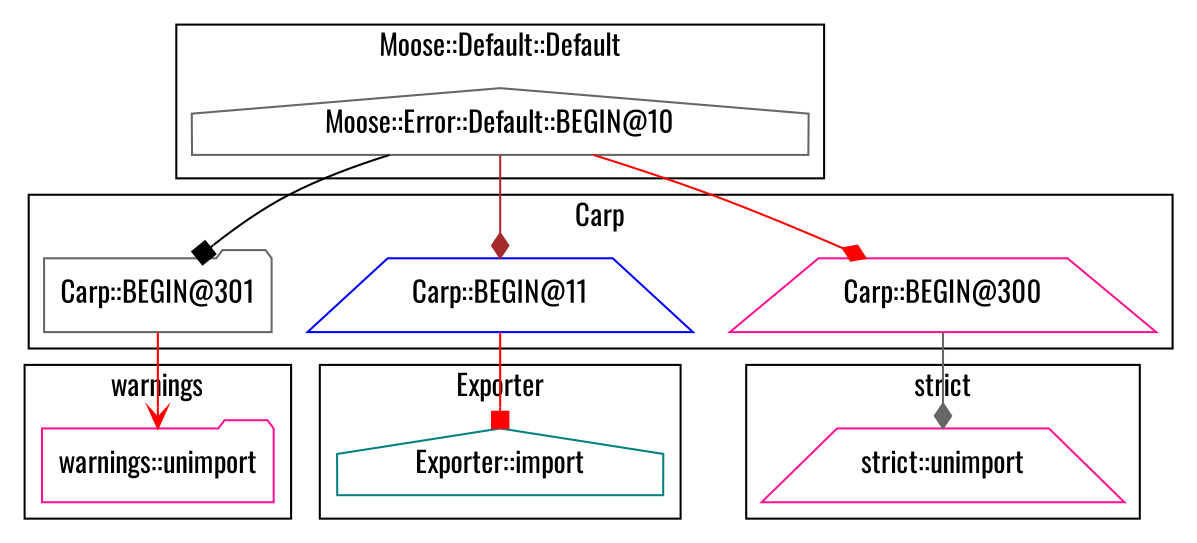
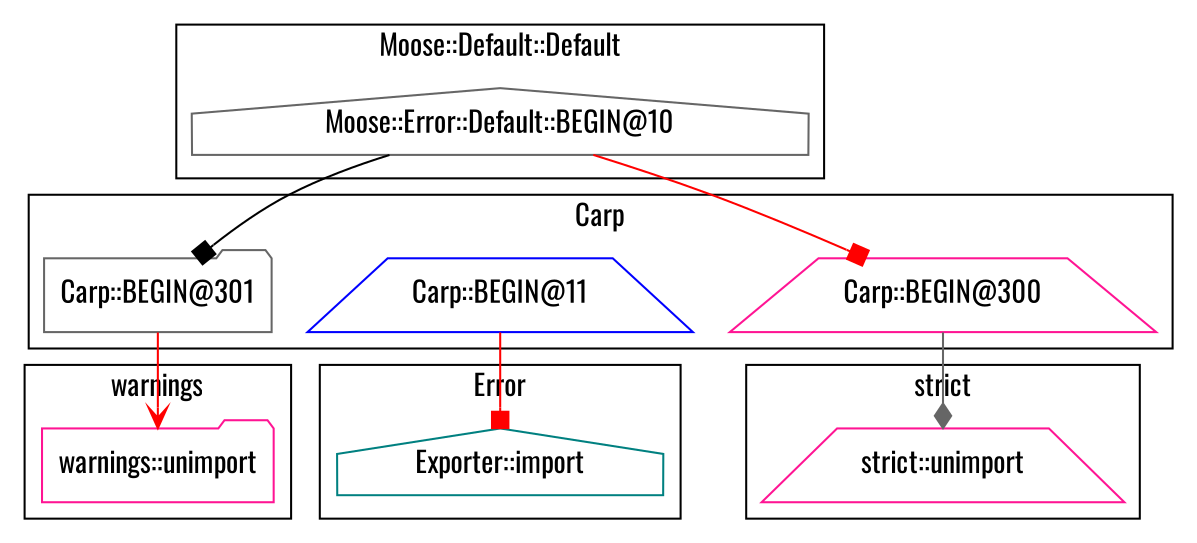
(500, 208) -> none
(747, 208) -> (747, 208)
(500, 388) -> (500, 388)
